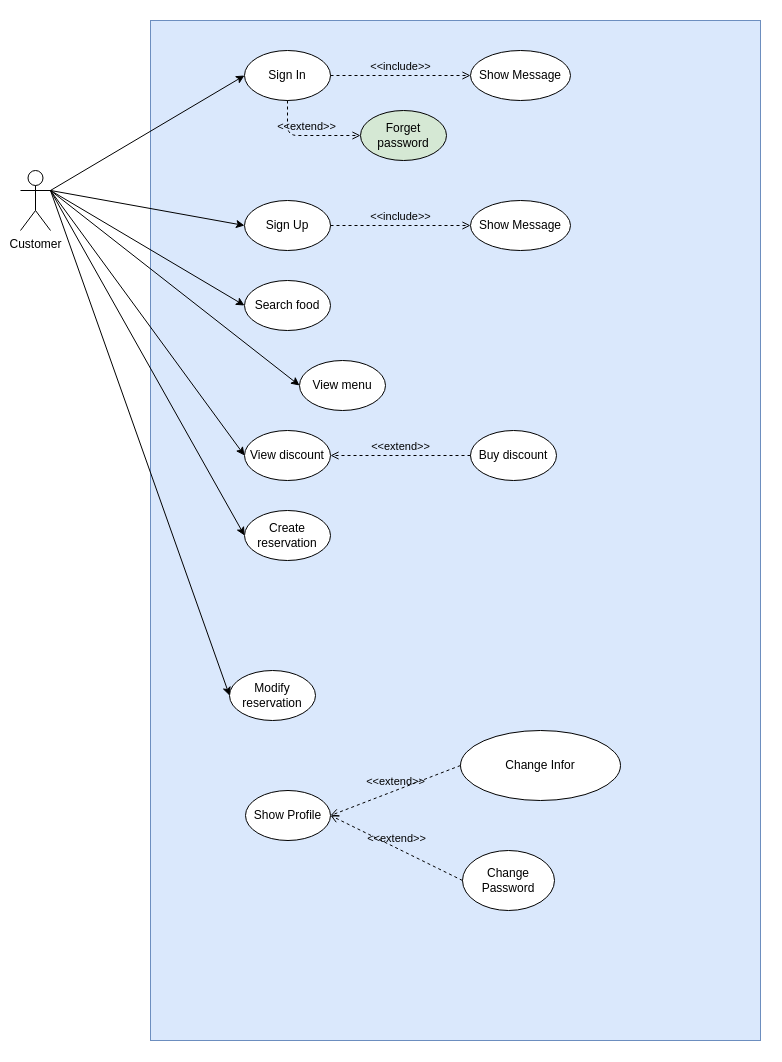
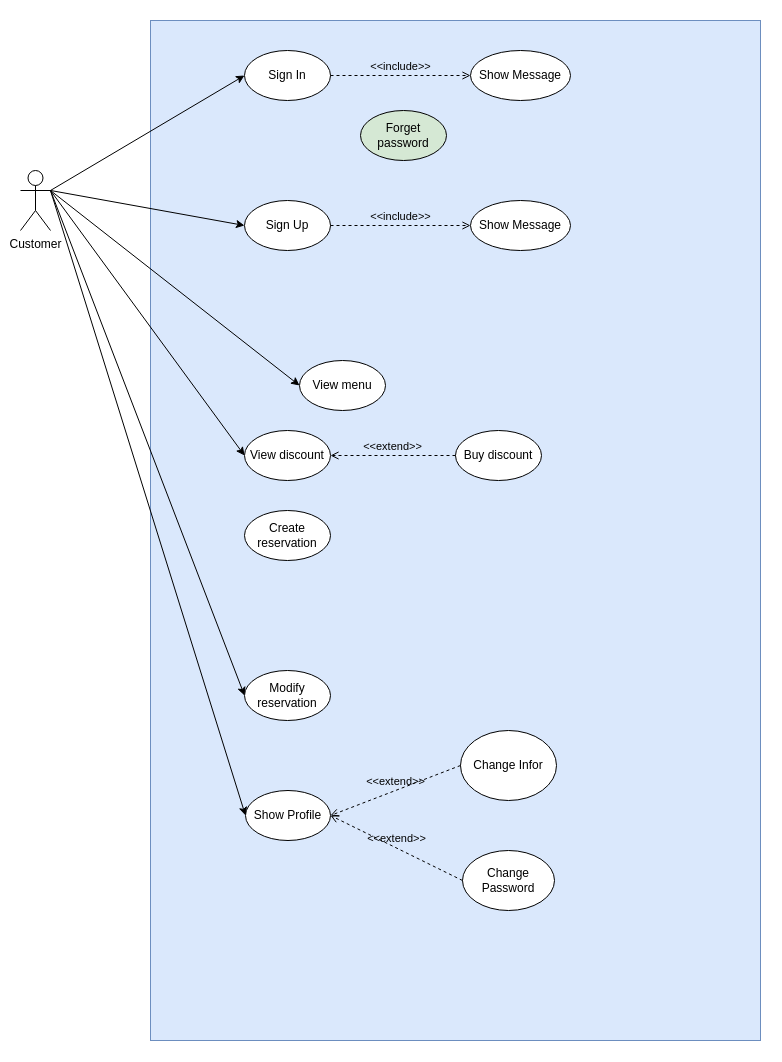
(310, 136) -> none
(150, 250) -> none
(288, 306) -> none
(149, 366) -> none
(514, 456) -> (499, 456)
none -> (153, 519)
(273, 696) -> (288, 696)
(541, 766) -> (509, 766)
